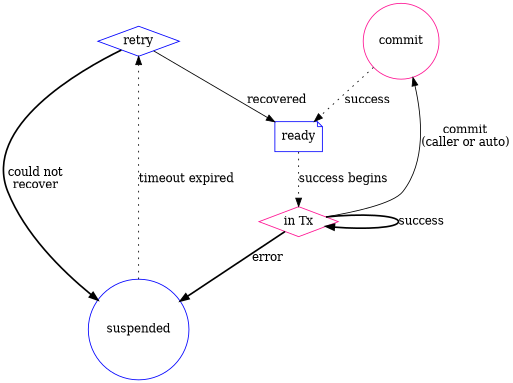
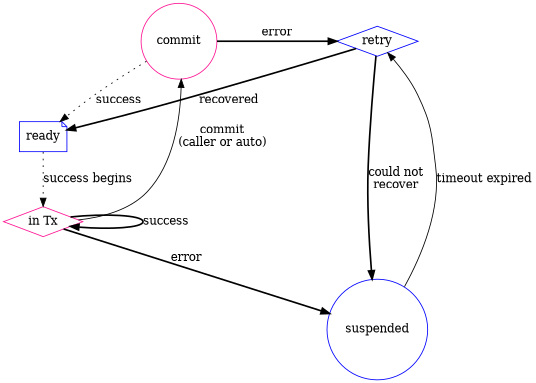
none -> (273, 41)
(211, 84) -> (216, 90)
(139, 172) -> (436, 171)
